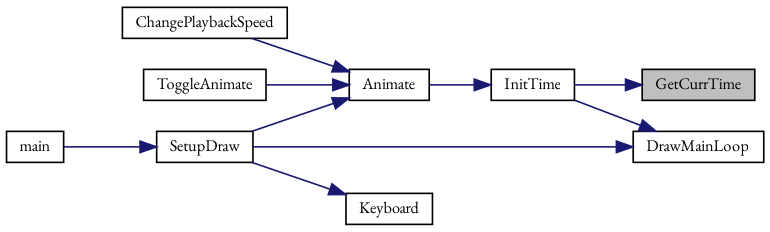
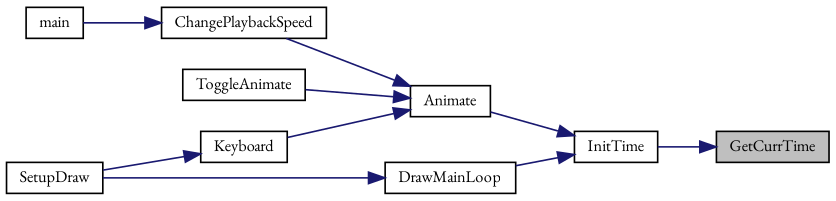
(607, 113) -> (537, 162)
(293, 117) -> (341, 125)
(102, 147) -> (114, 23)
